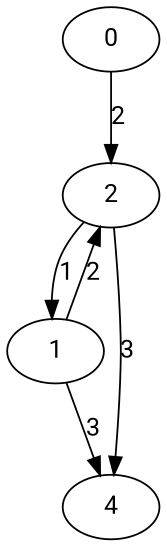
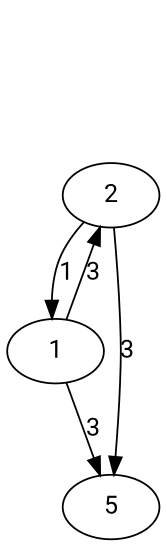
(111, 39) -> none
(93, 273) -> (93, 273)
(111, 507) -> (111, 507)
